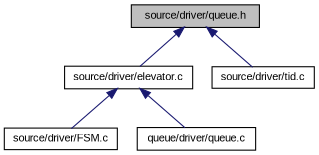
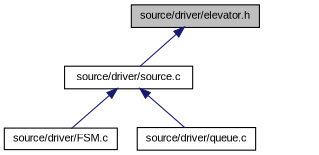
(195, 16) -> (195, 16)
(129, 78) -> (129, 78)
(263, 78) -> none
(196, 139) -> (196, 139)
